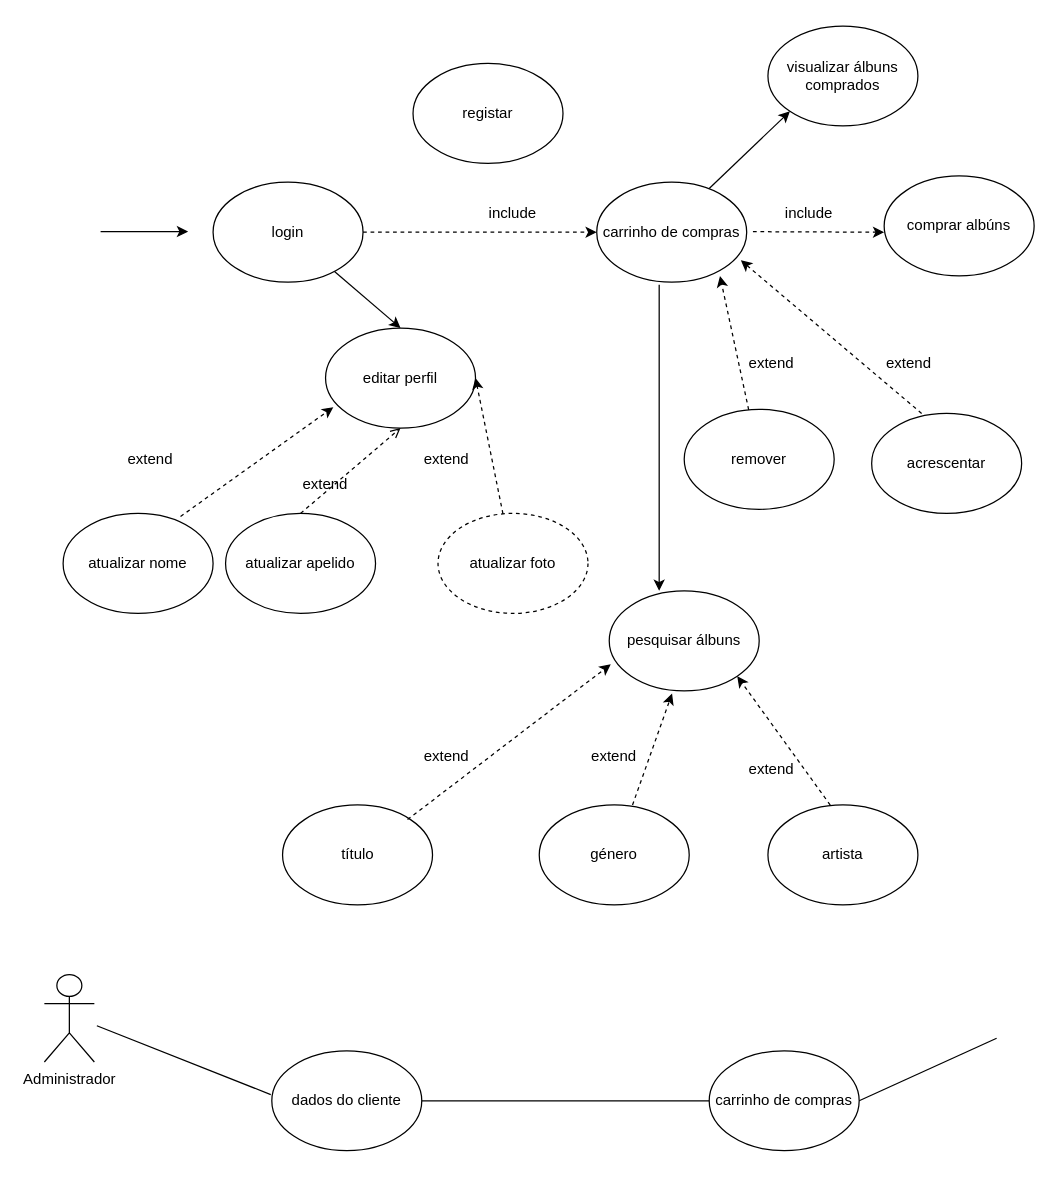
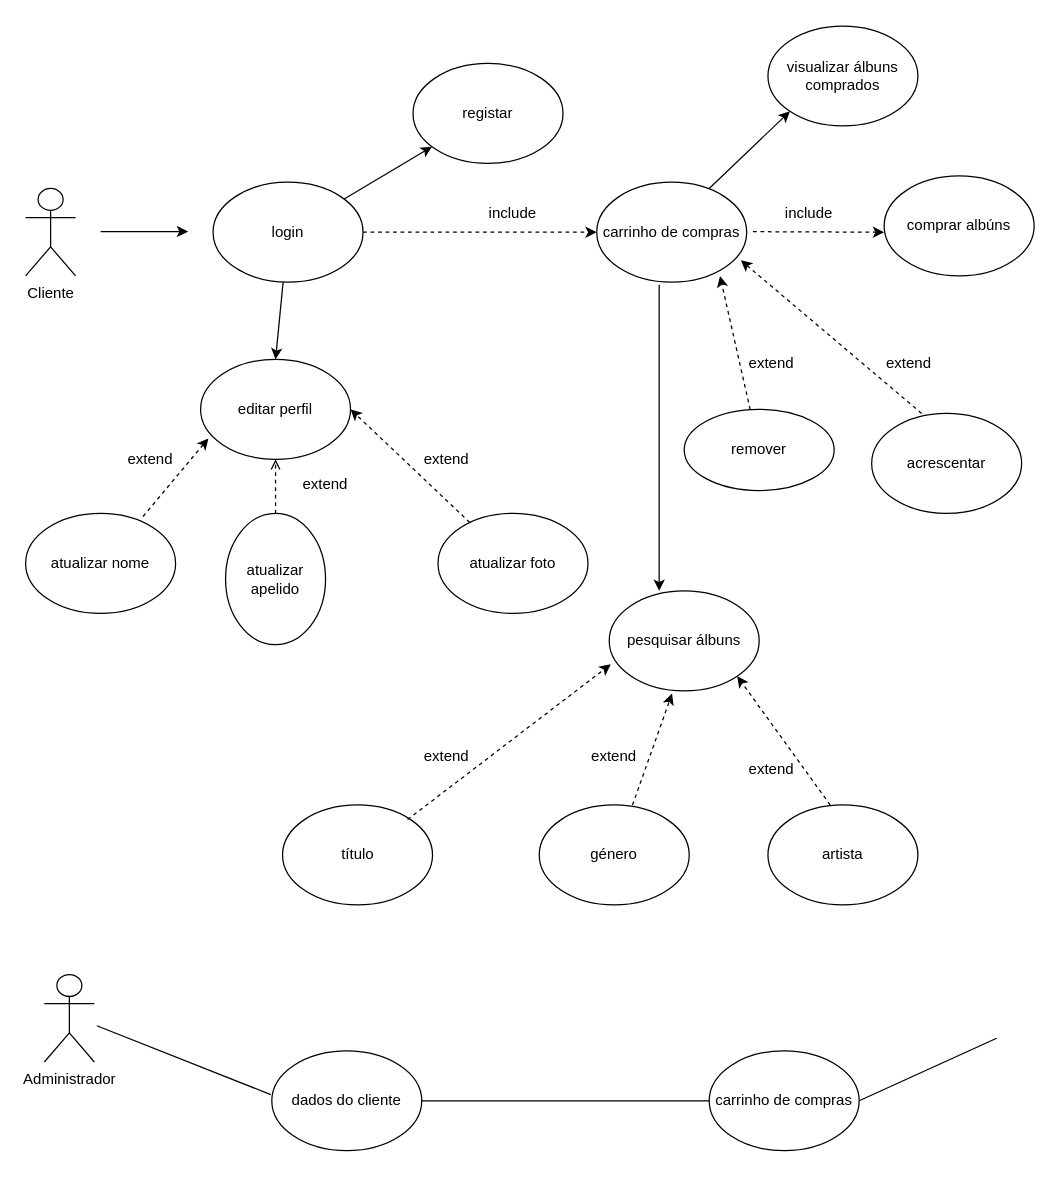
none -> (385, 175)
none -> (51, 232)
(401, 378) -> (276, 409)
(759, 459) -> (759, 450)
(138, 563) -> (101, 563)
(301, 563) -> (276, 579)
(513, 563) -> (513, 563)
